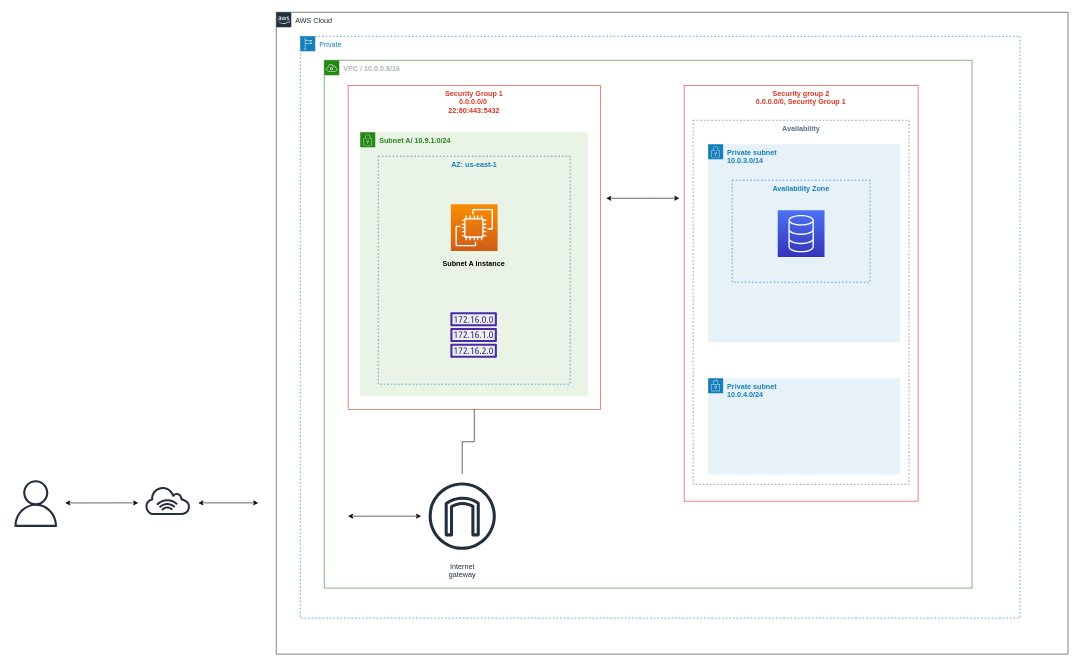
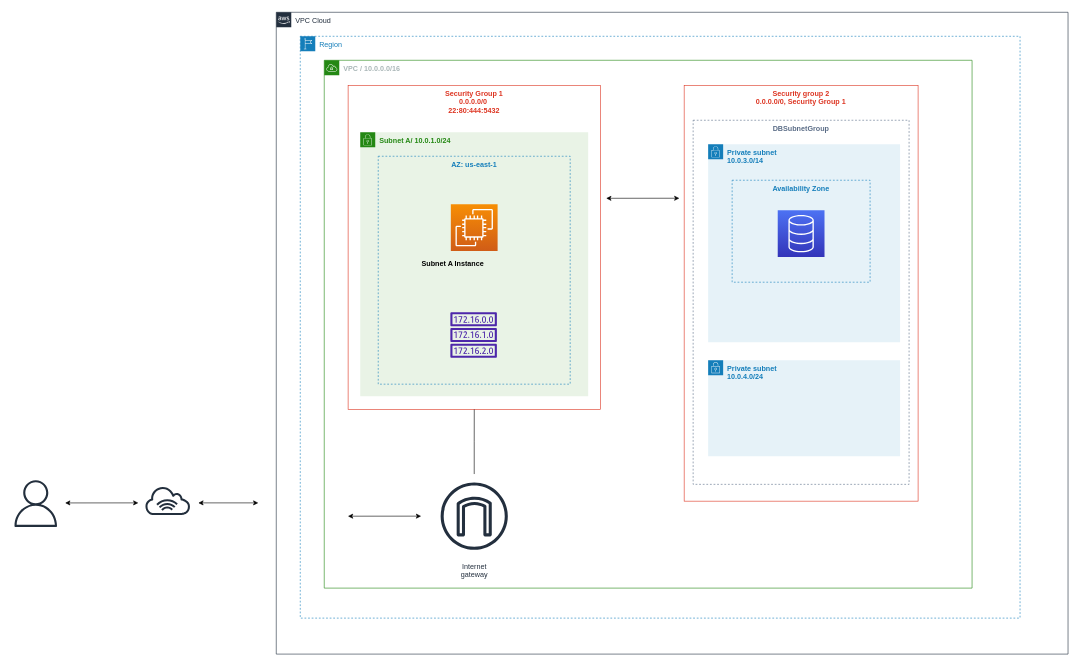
(312, 21) -> (312, 21)
(333, 45) -> (331, 45)
(373, 69) -> (373, 69)
(474, 94) -> (474, 94)
(801, 128) -> (801, 128)
(417, 141) -> (417, 141)
(474, 264) -> (453, 264)
(804, 426) -> (804, 408)
(462, 516) -> (474, 516)
